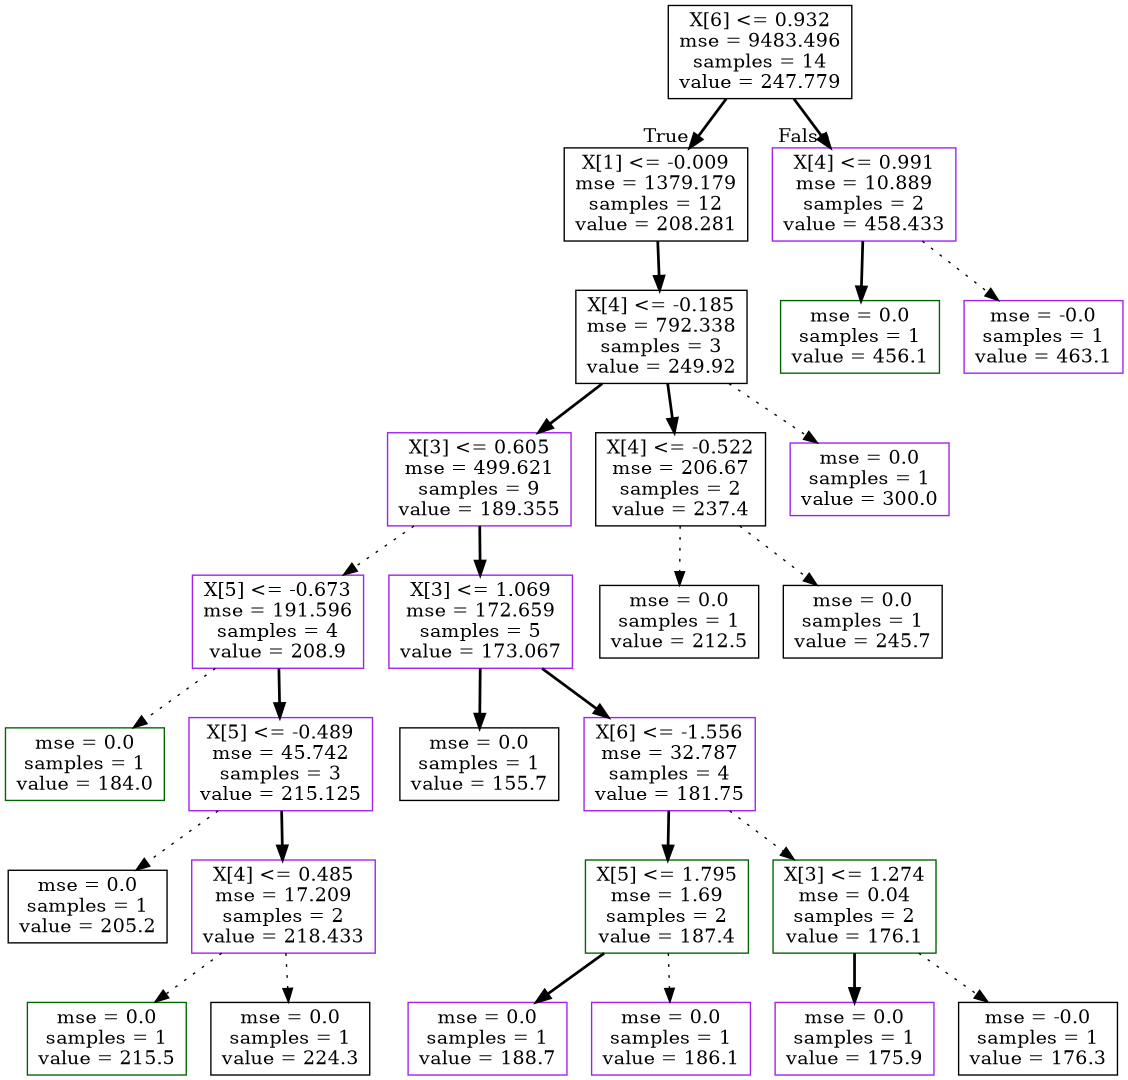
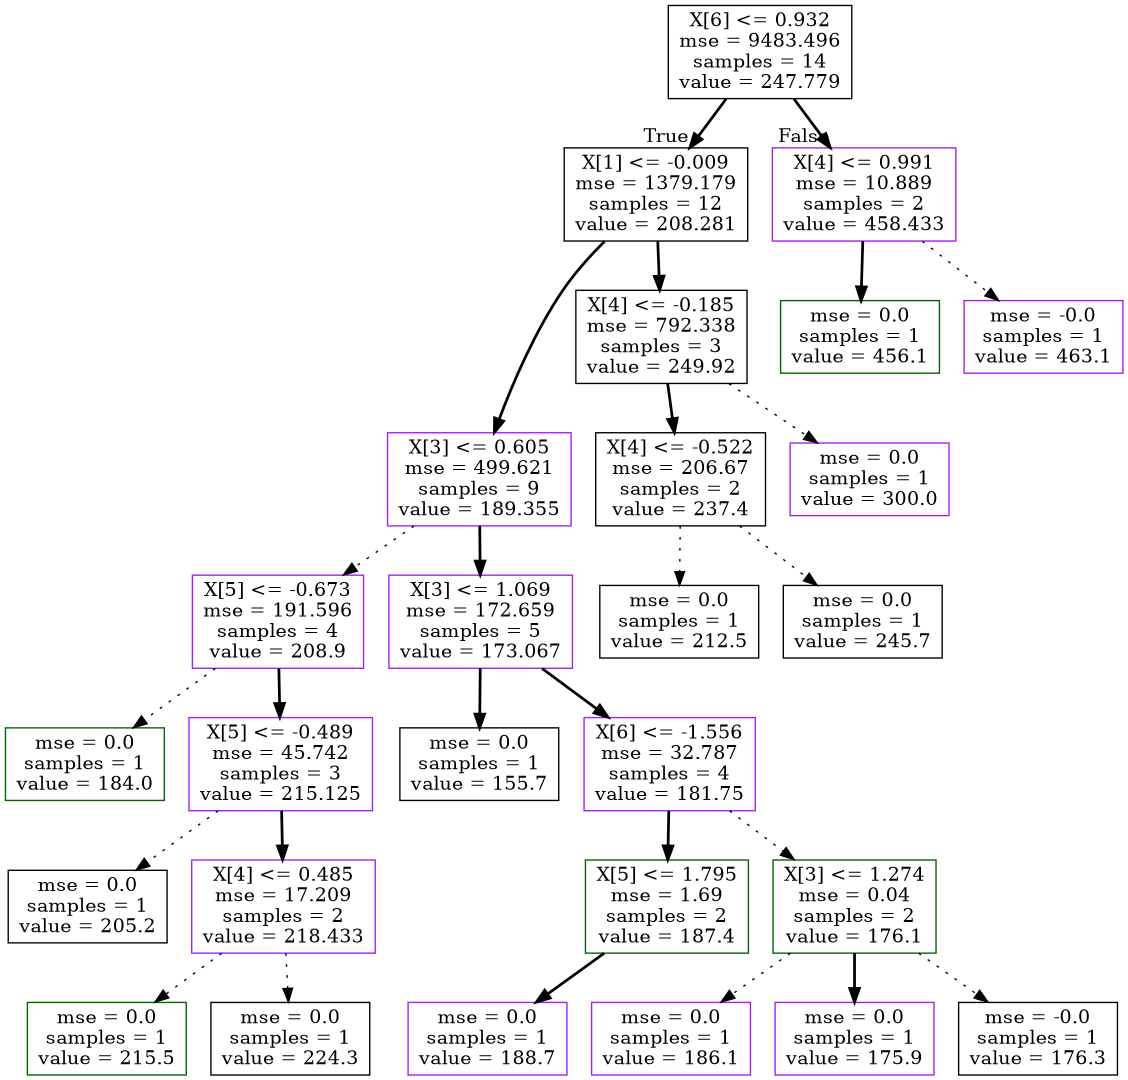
(576, 404) -> (542, 324)
(669, 971) -> (761, 974)
